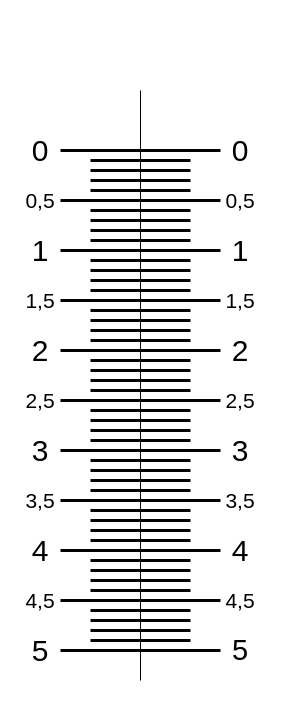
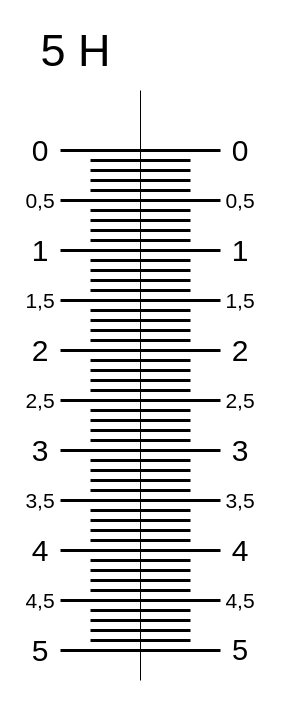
none -> (76, 51)
